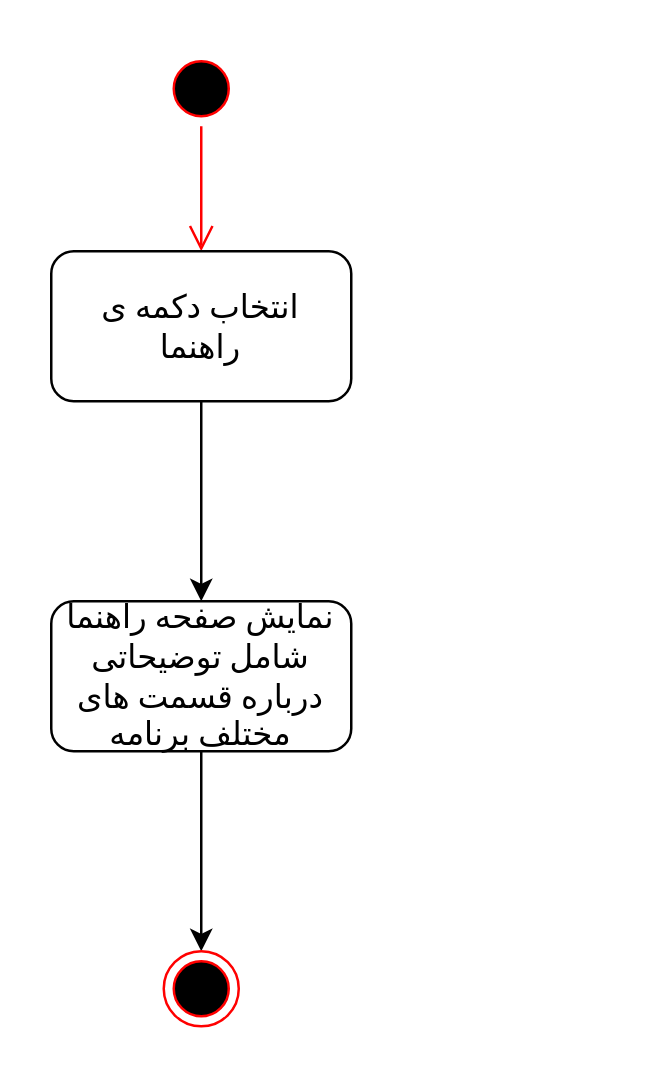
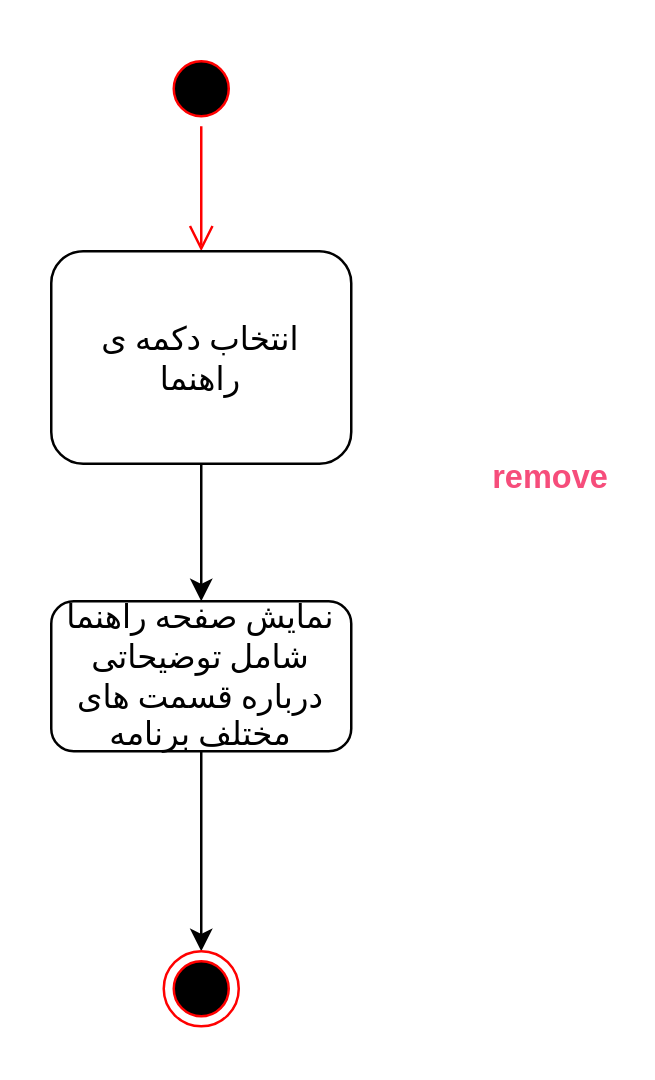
(201, 326) -> (201, 358)
none -> (551, 476)
